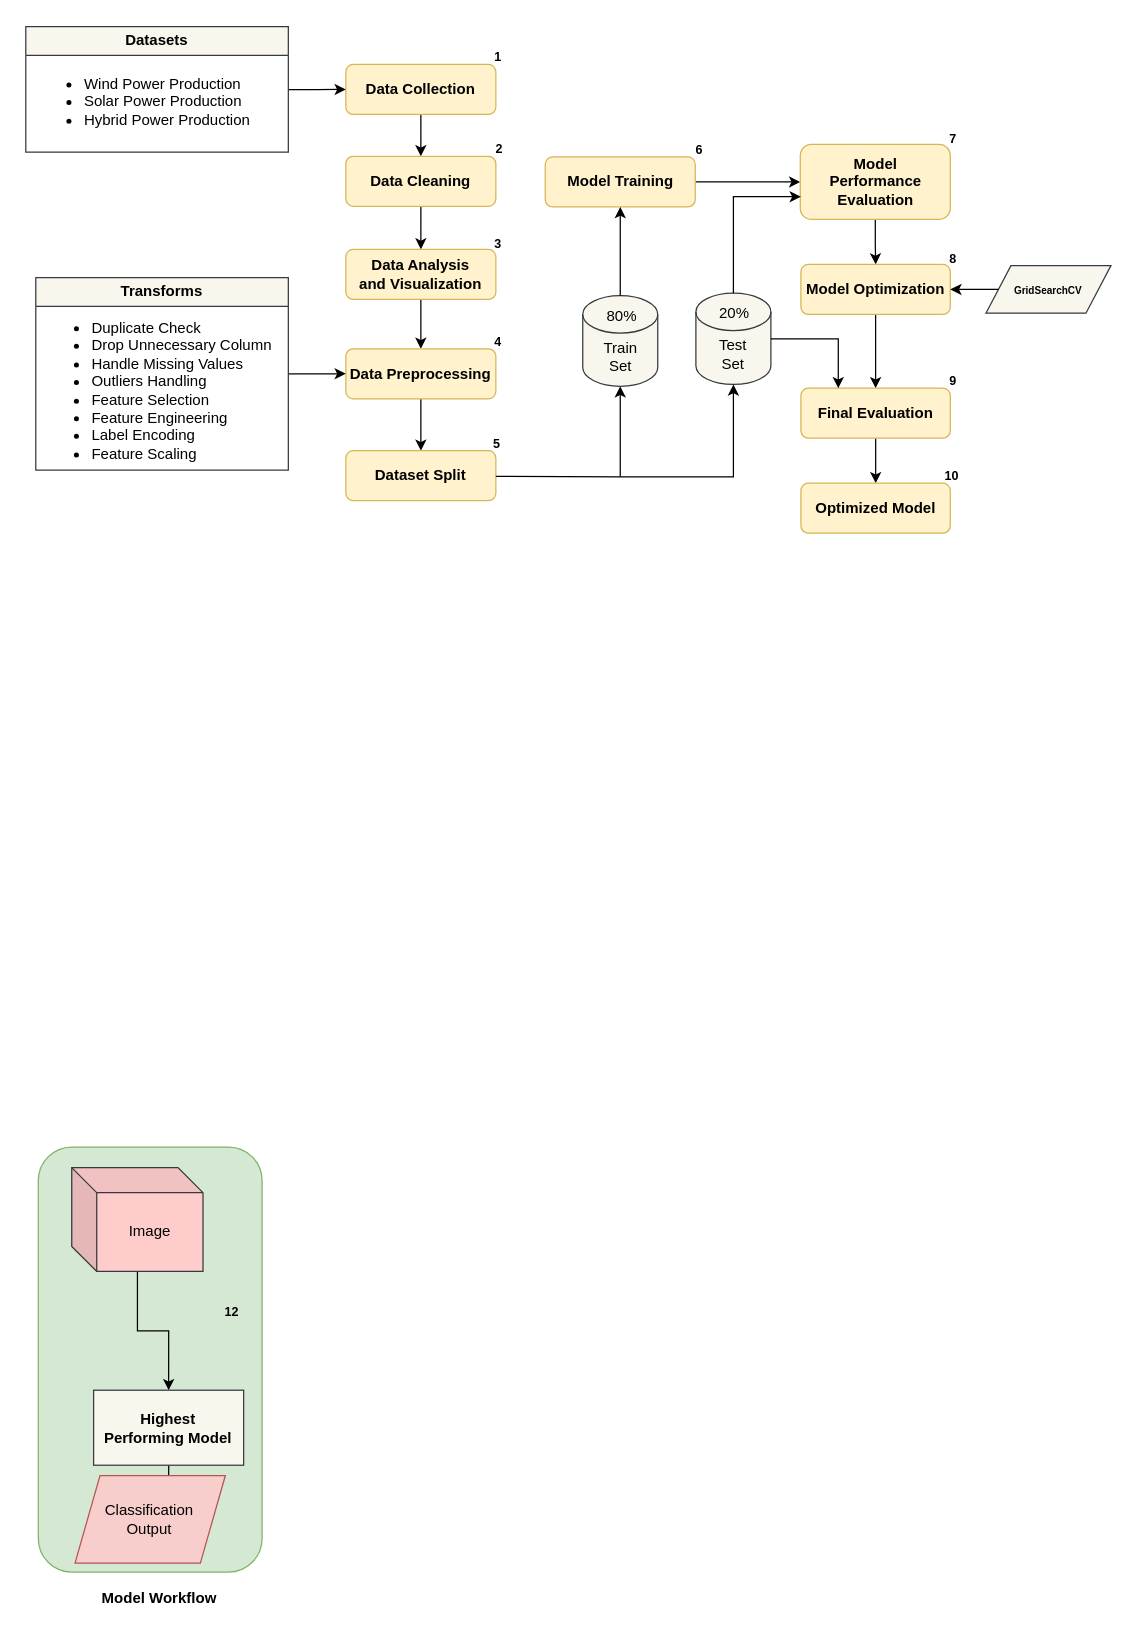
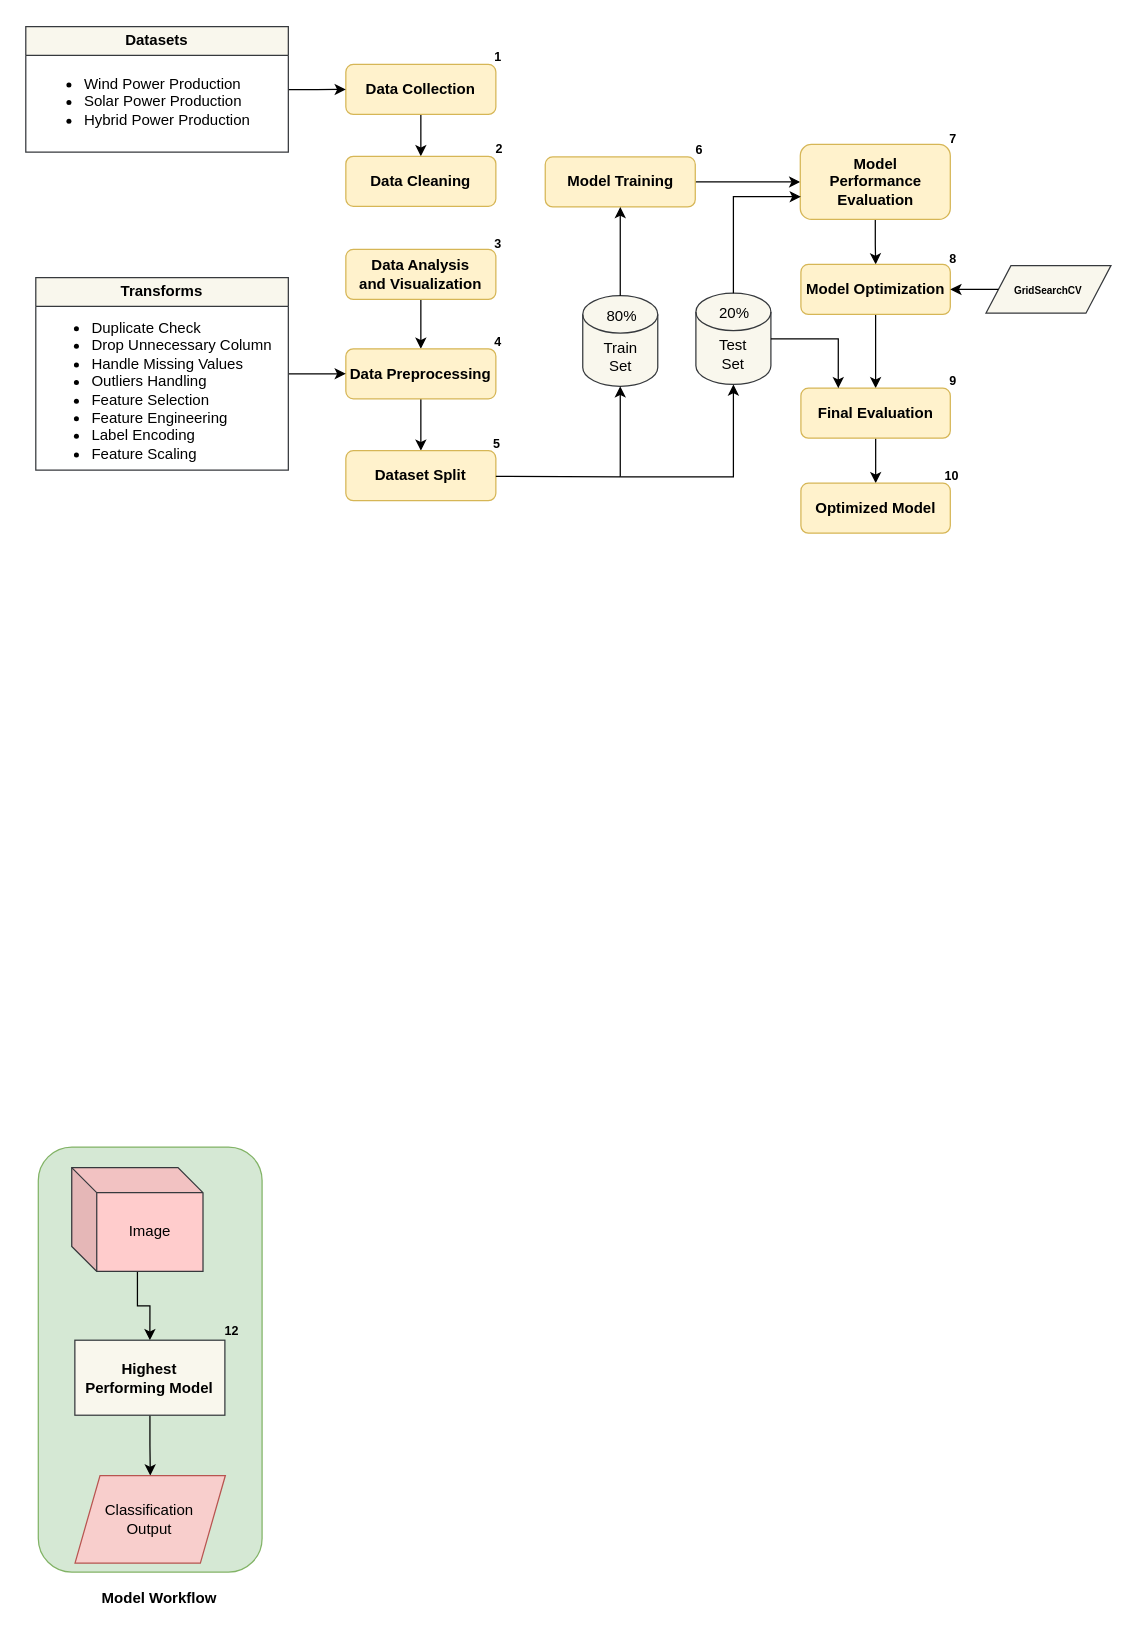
(421, 230) -> none
(232, 1312) -> (232, 1331)
(168, 1428) -> (150, 1378)
